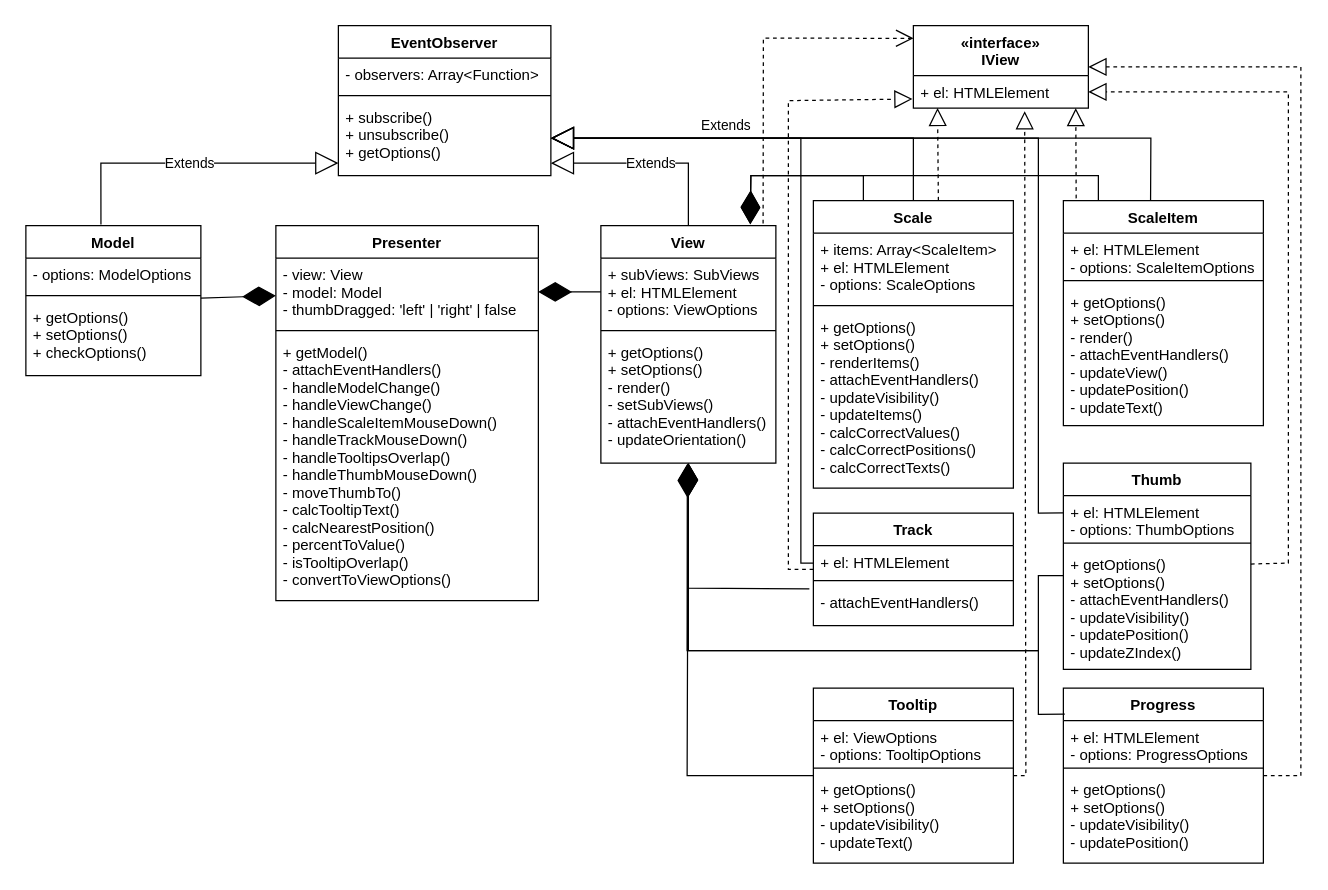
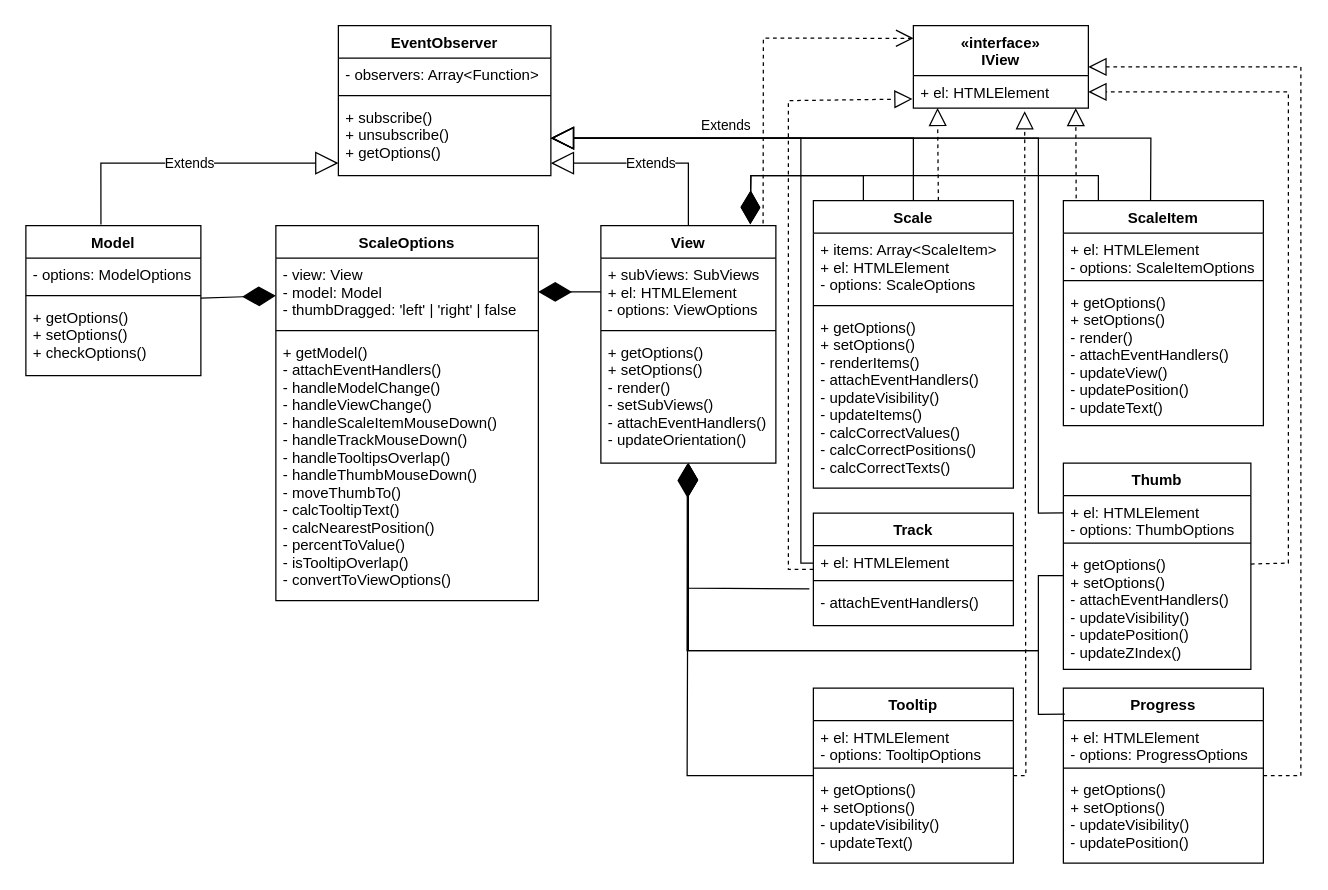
(406, 243) -> (406, 243)
(880, 738) -> (882, 738)
